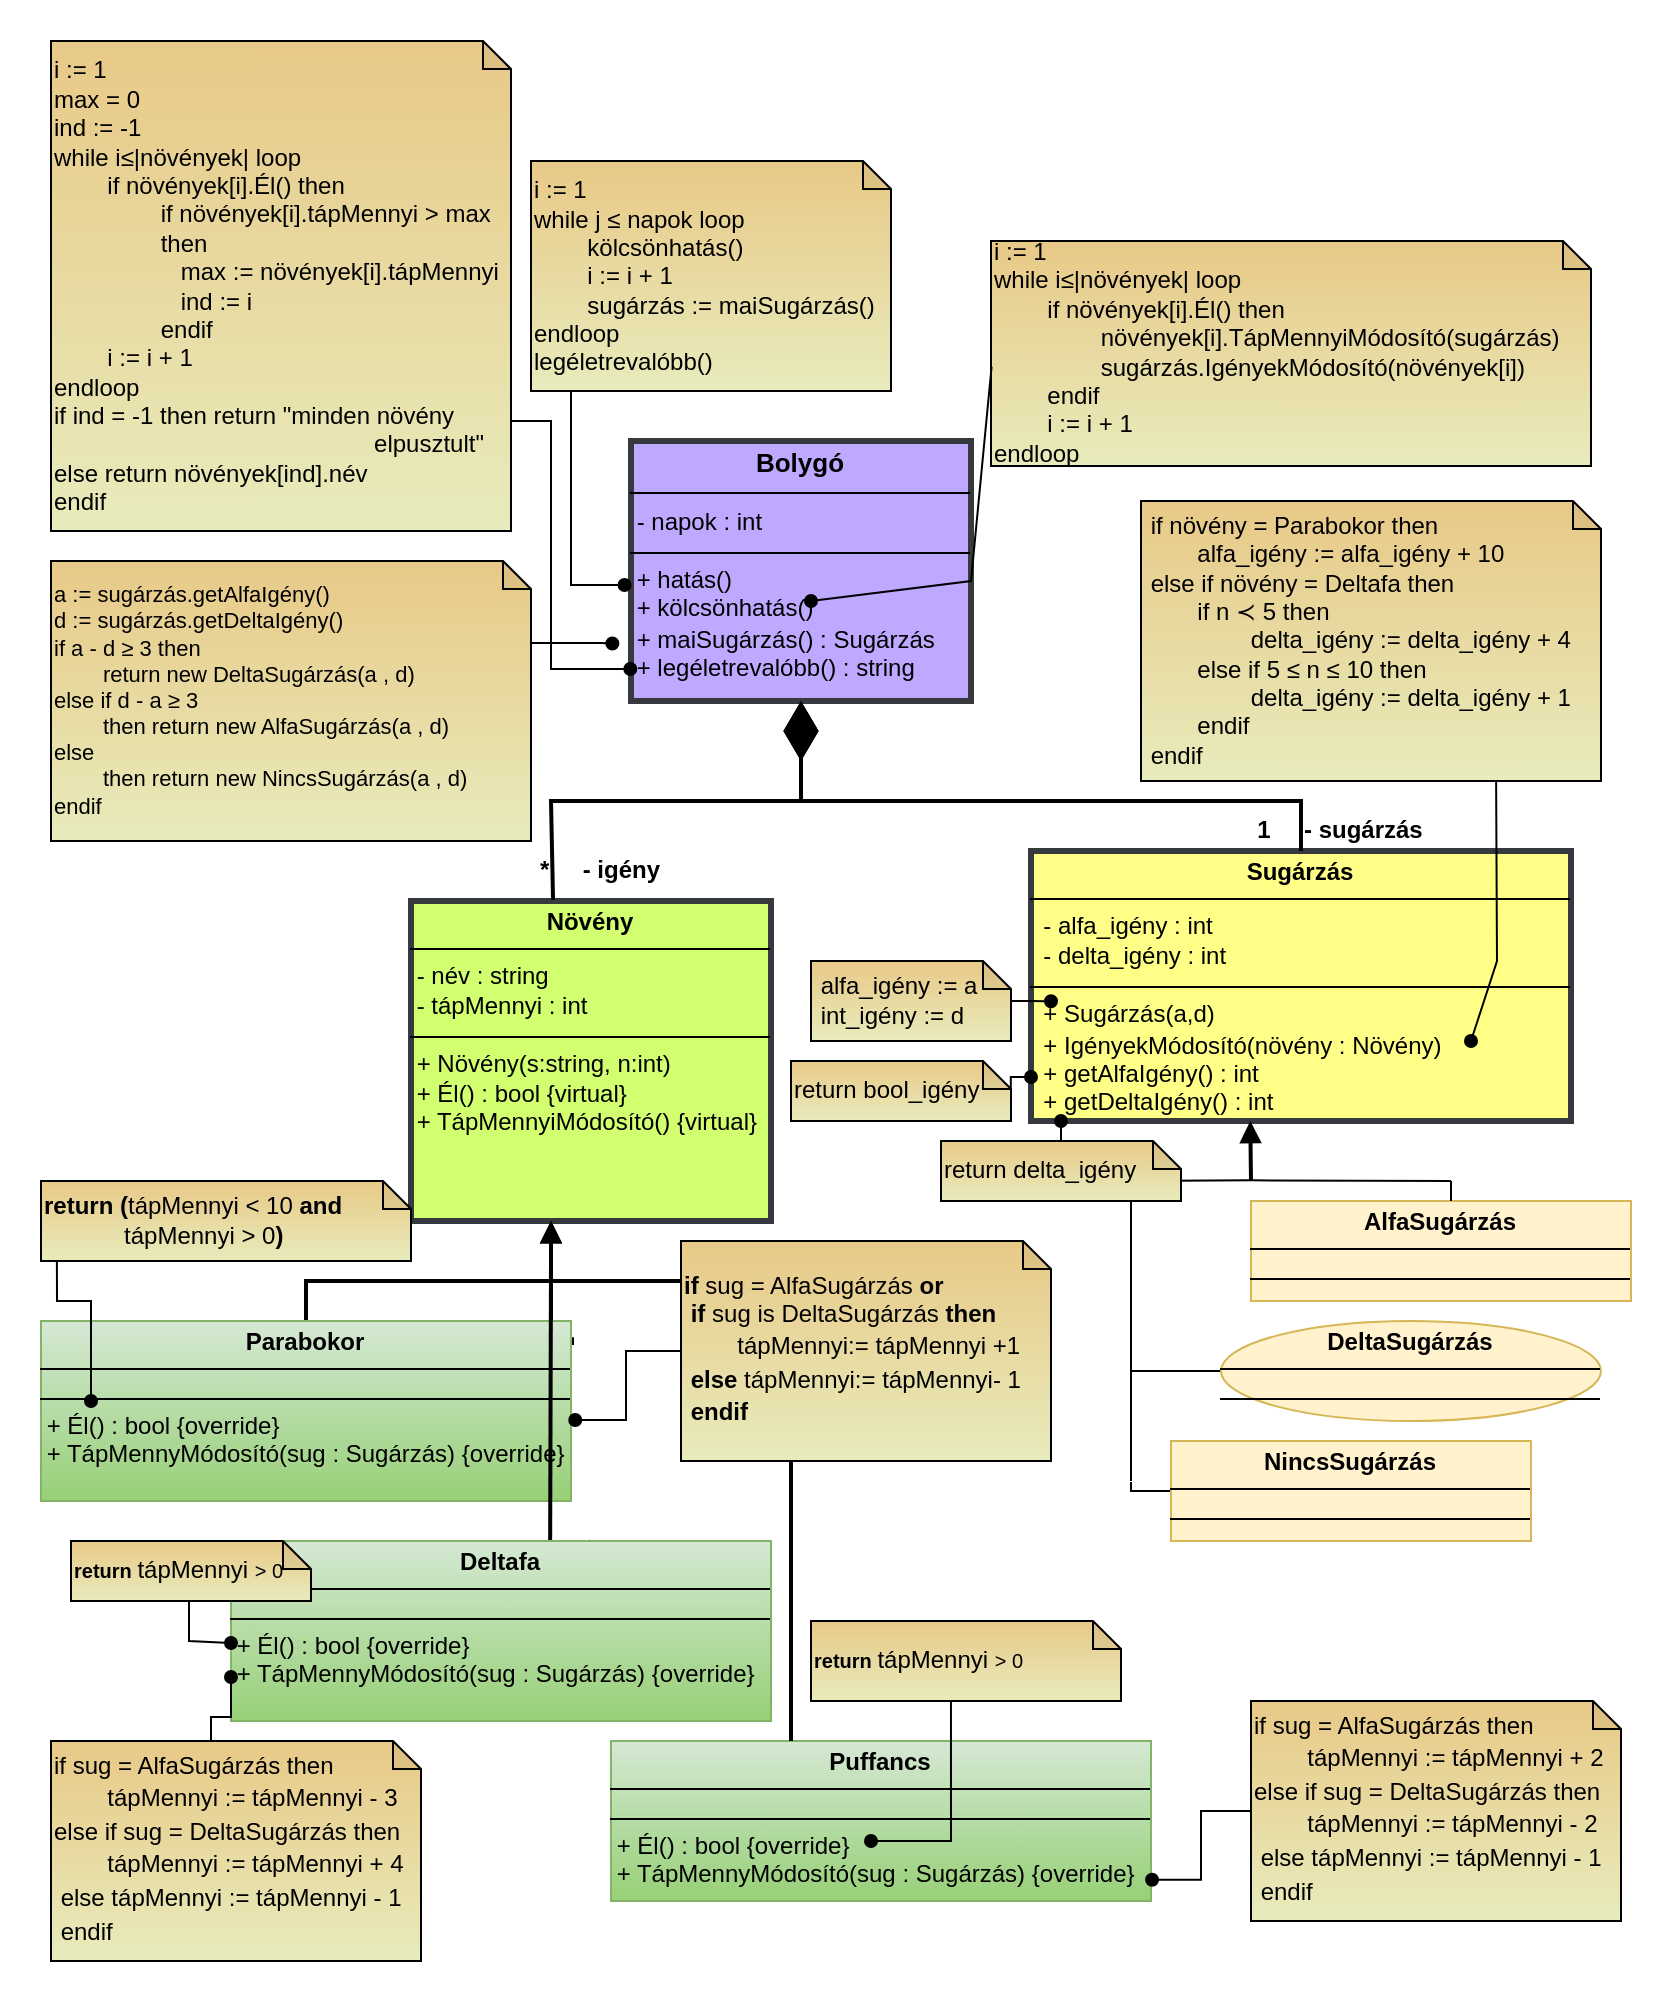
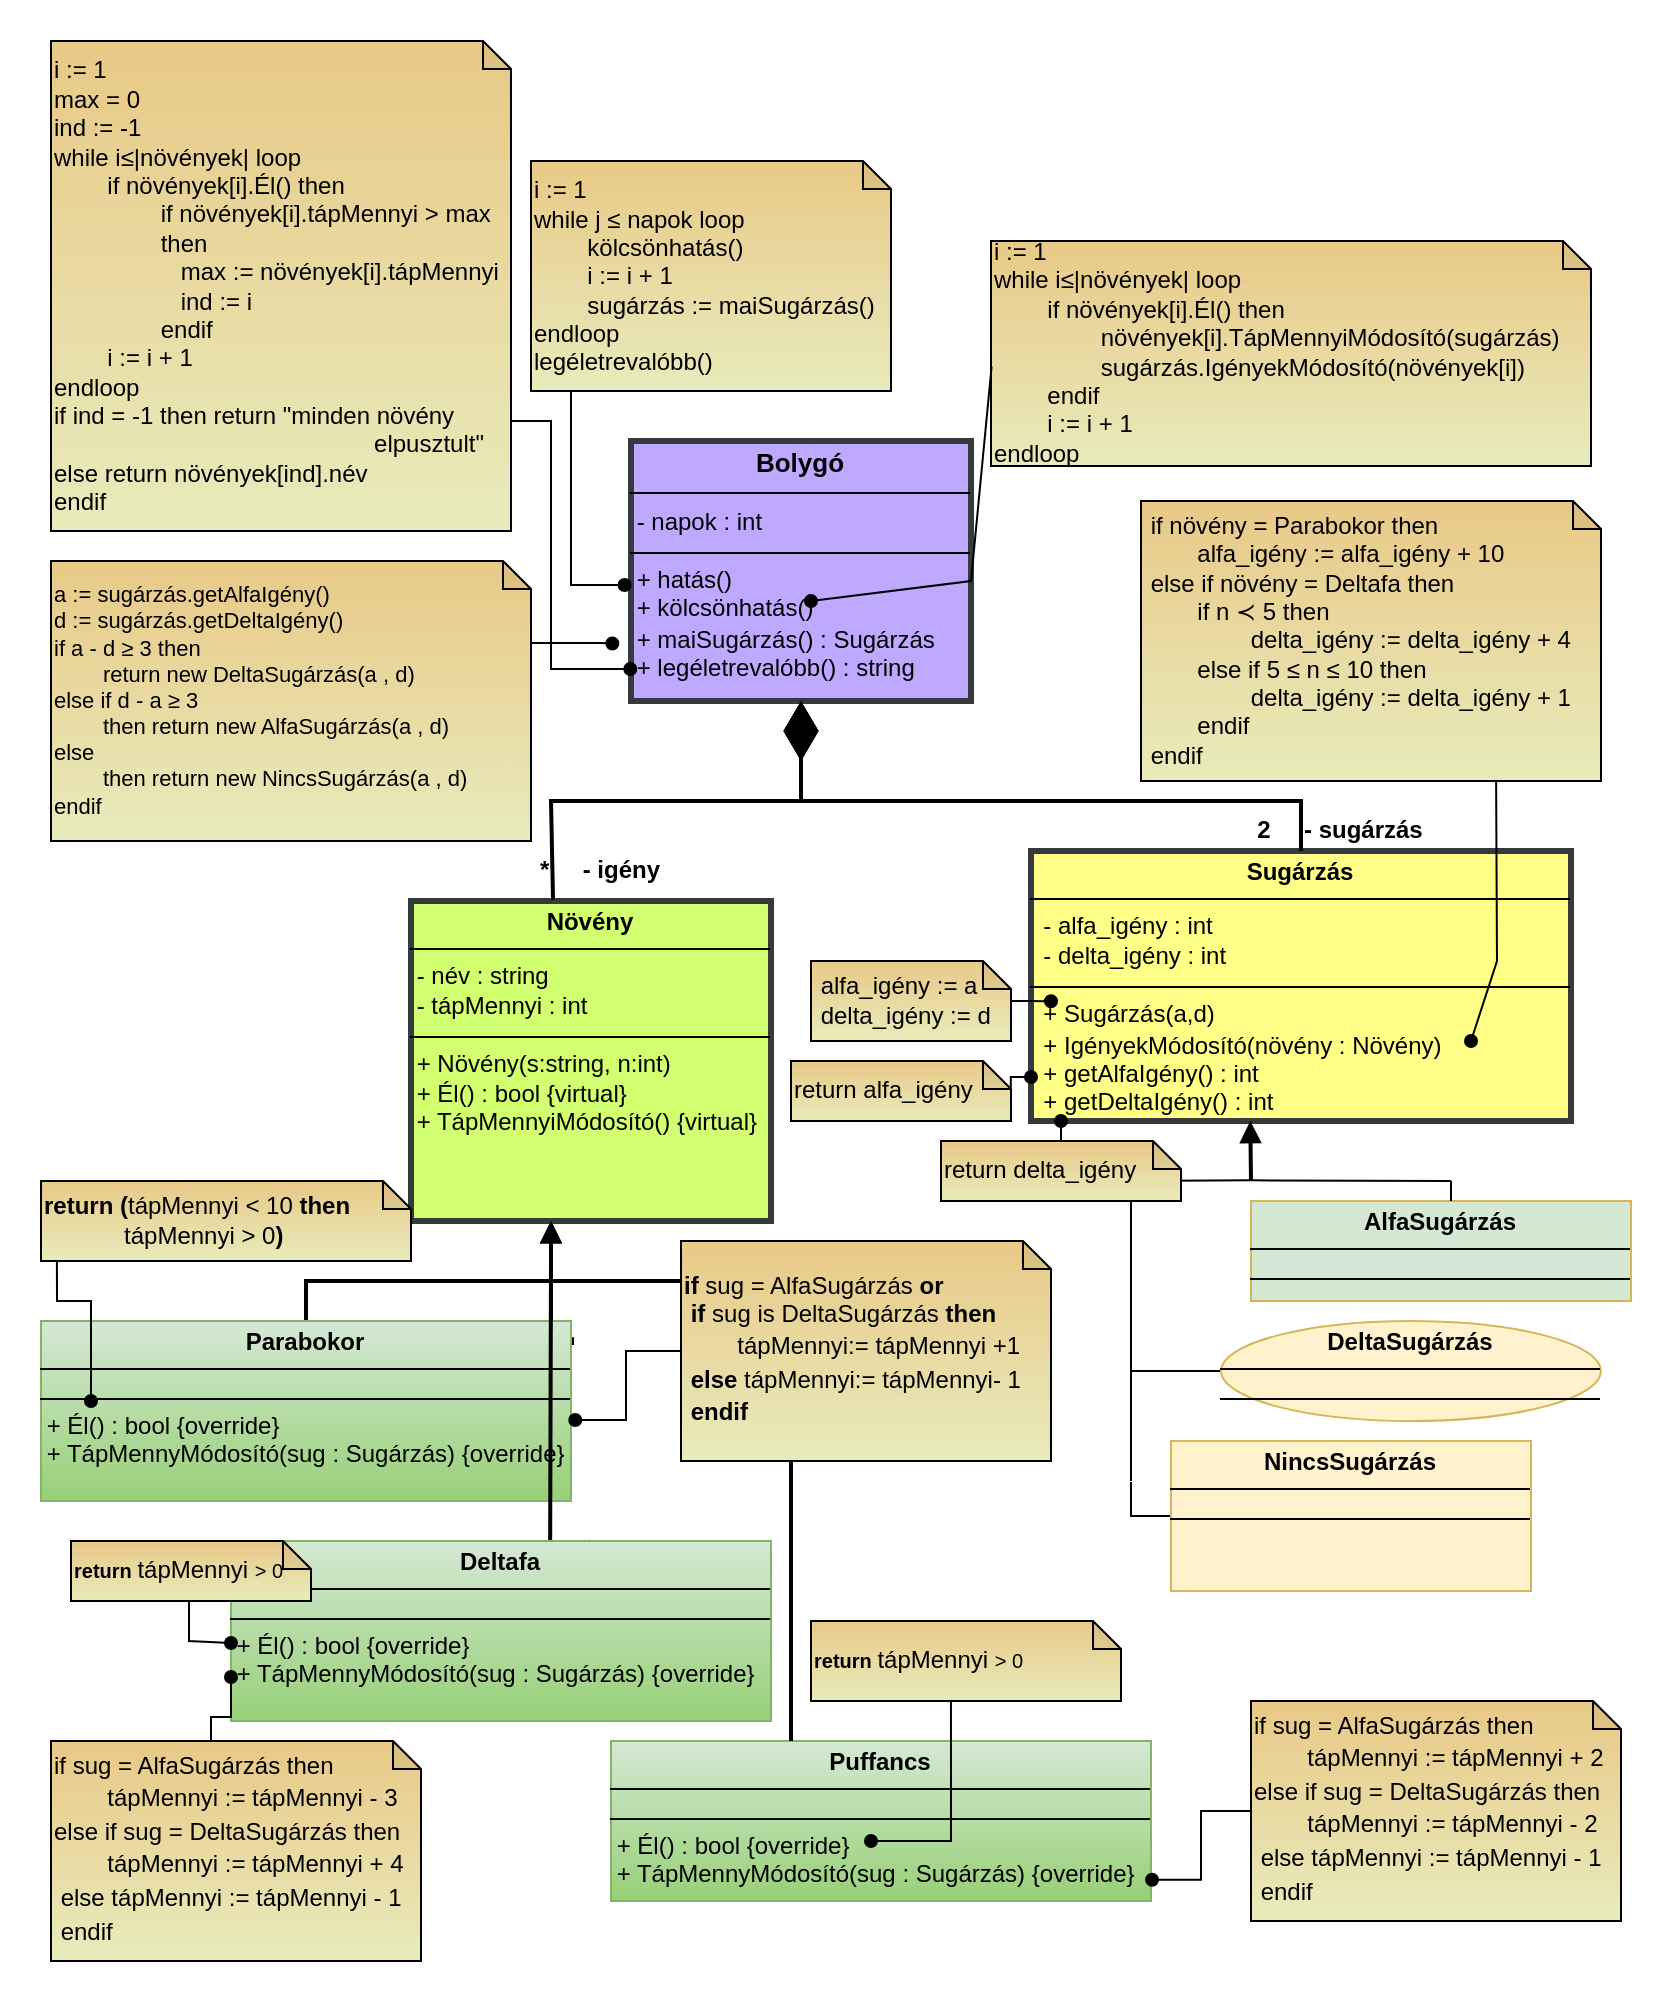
(1341, 831) -> (1341, 831)
(900, 1001) -> (907, 1001)
(900, 1091) -> (900, 1091)
(228, 1221) -> (228, 1221)
(1441, 1251) -> (1441, 1251)
(1351, 1491) -> (1351, 1516)
